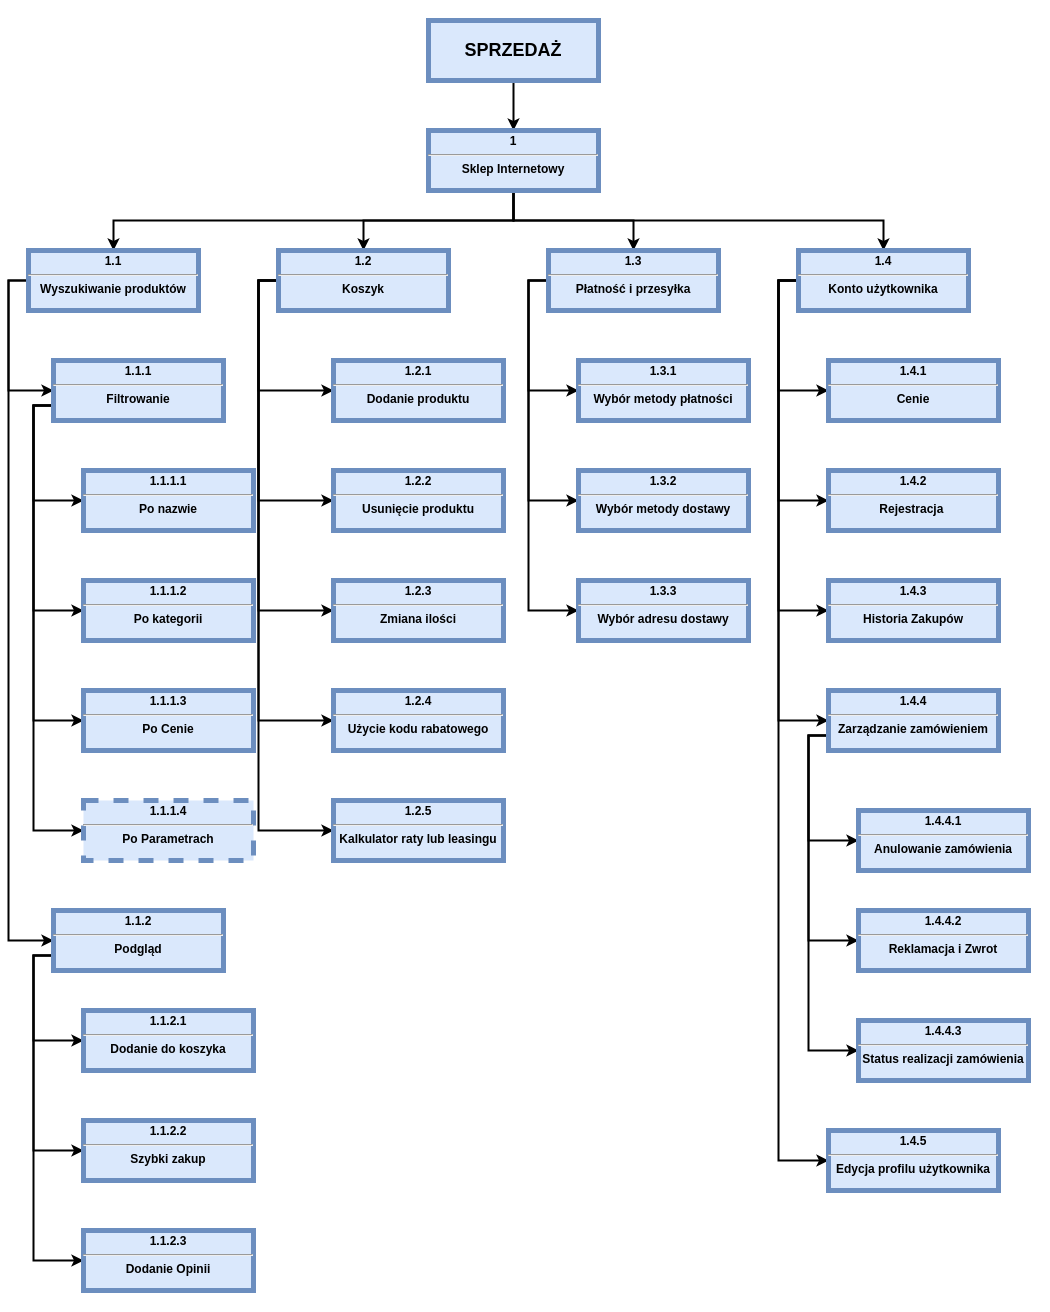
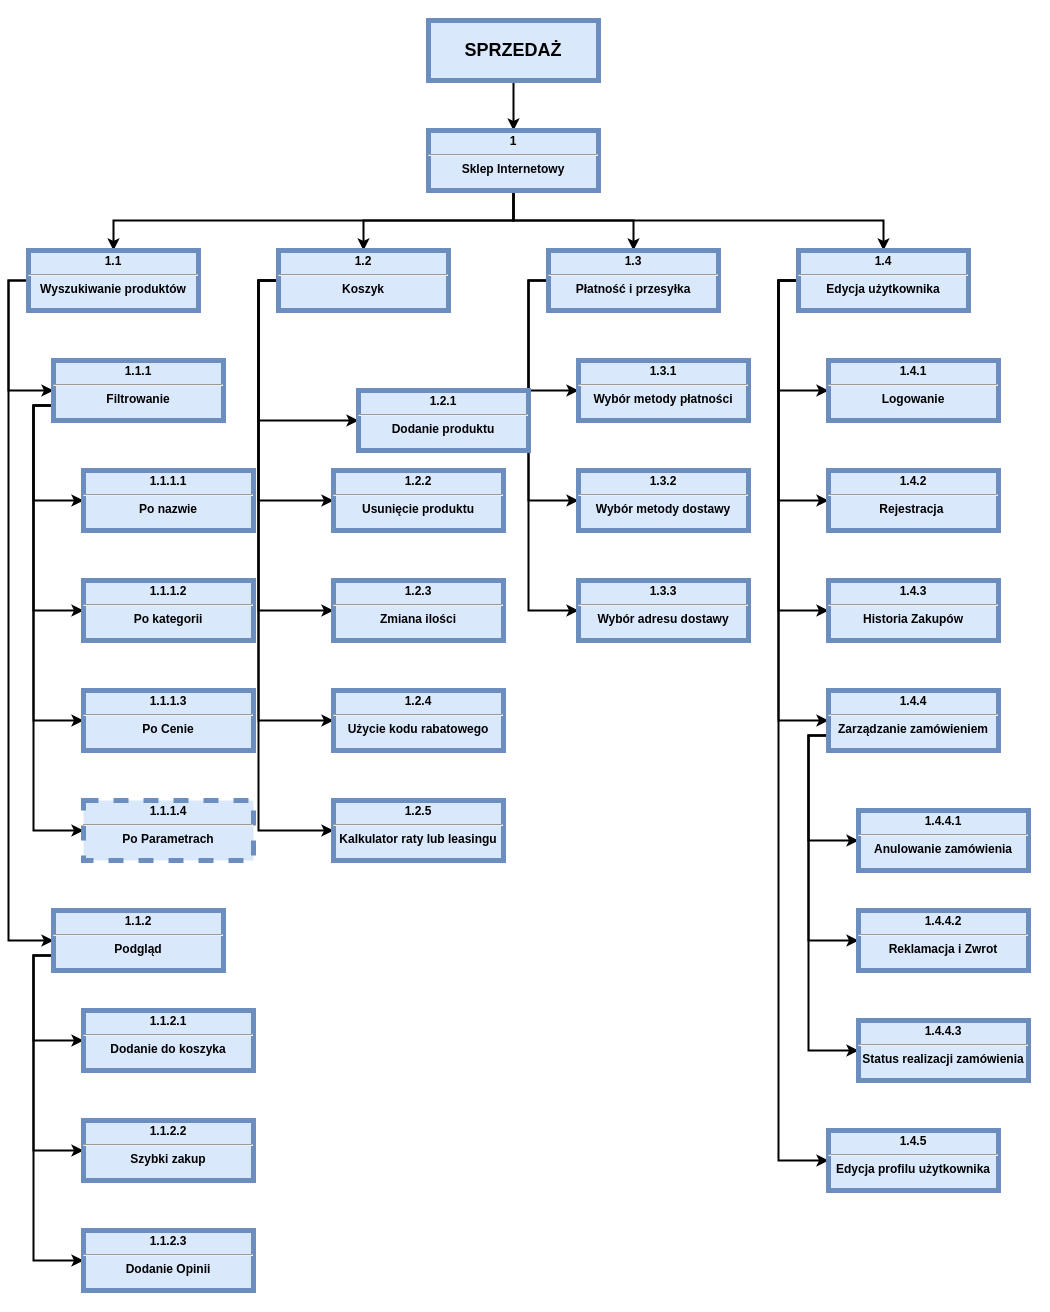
(853, 265) -> (856, 265)
(844, 375) -> (857, 375)
(419, 391) -> (444, 421)
